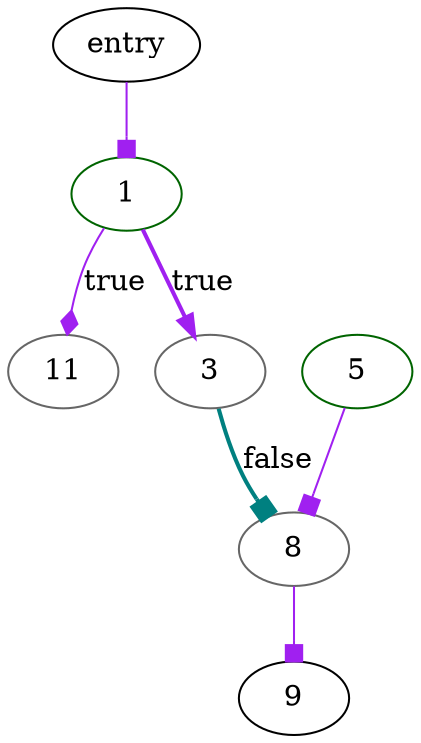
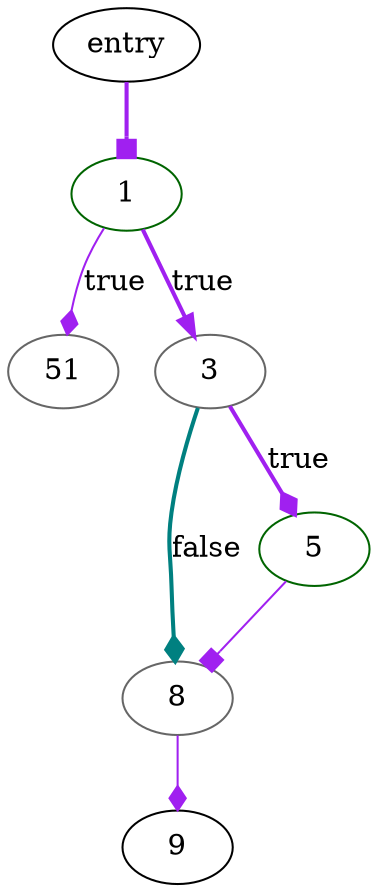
(127, 109) -> (127, 109)
(63, 372) -> (63, 372)
none -> (256, 450)
(234, 455) -> (171, 521)
(294, 614) -> (178, 761)
